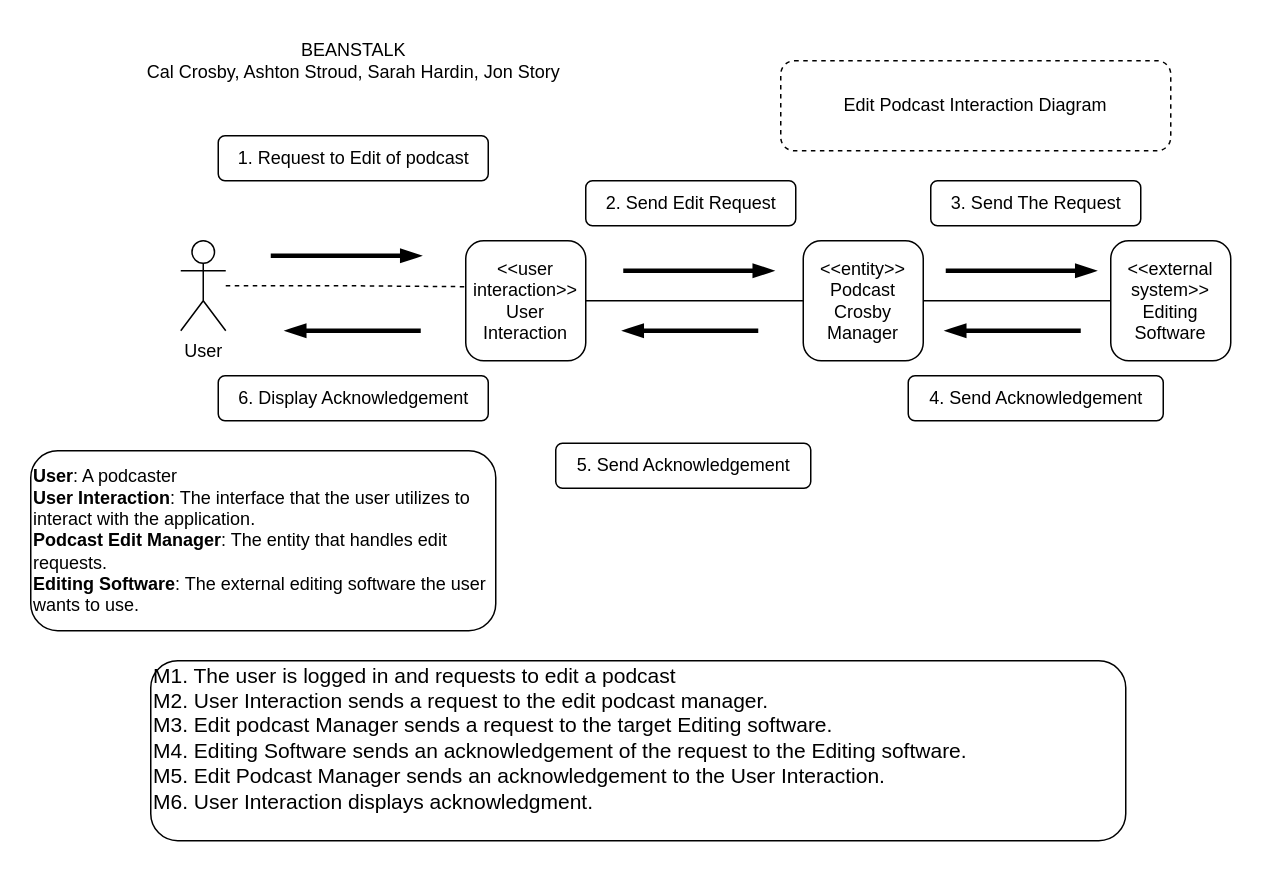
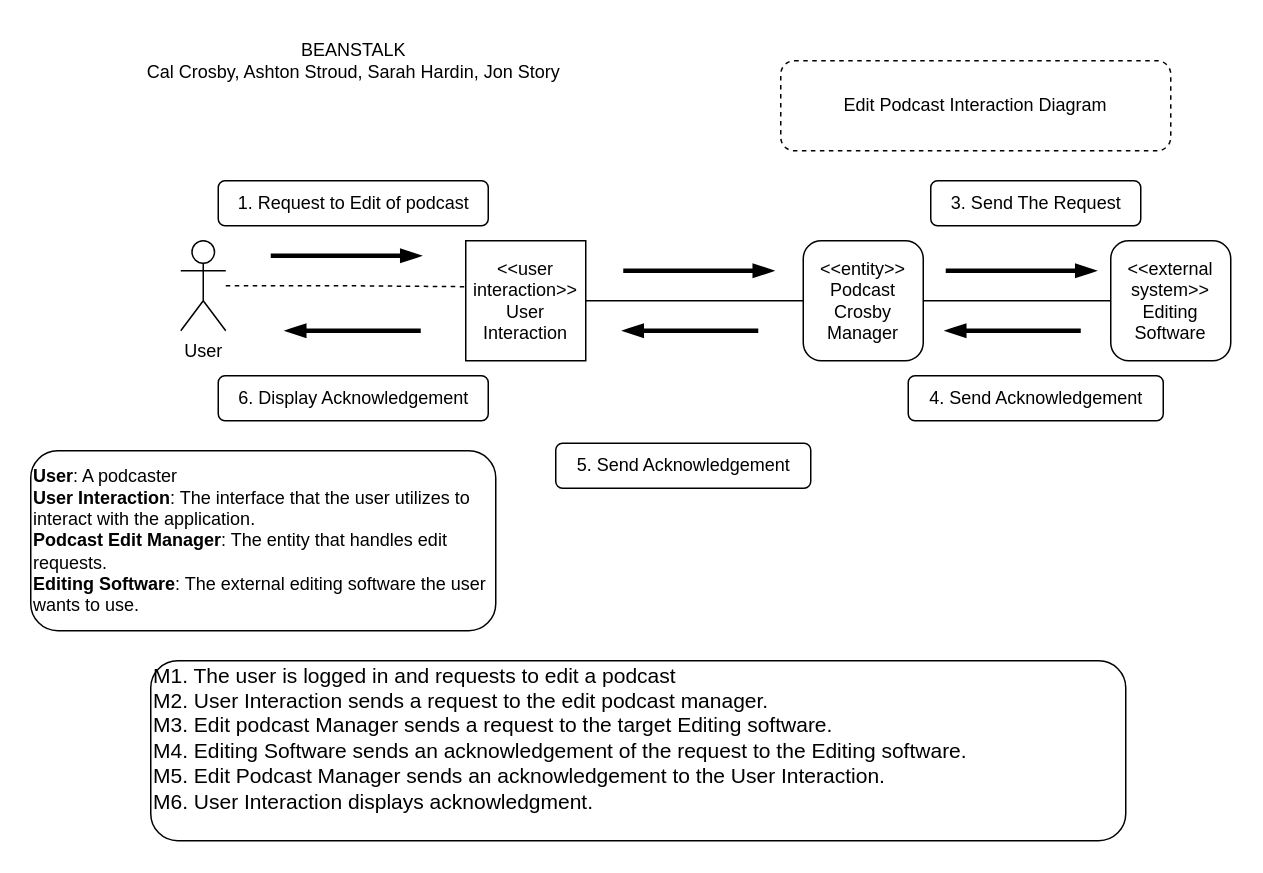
(353, 158) -> (353, 203)
(691, 203) -> none
(526, 301) -> (526, 301)
